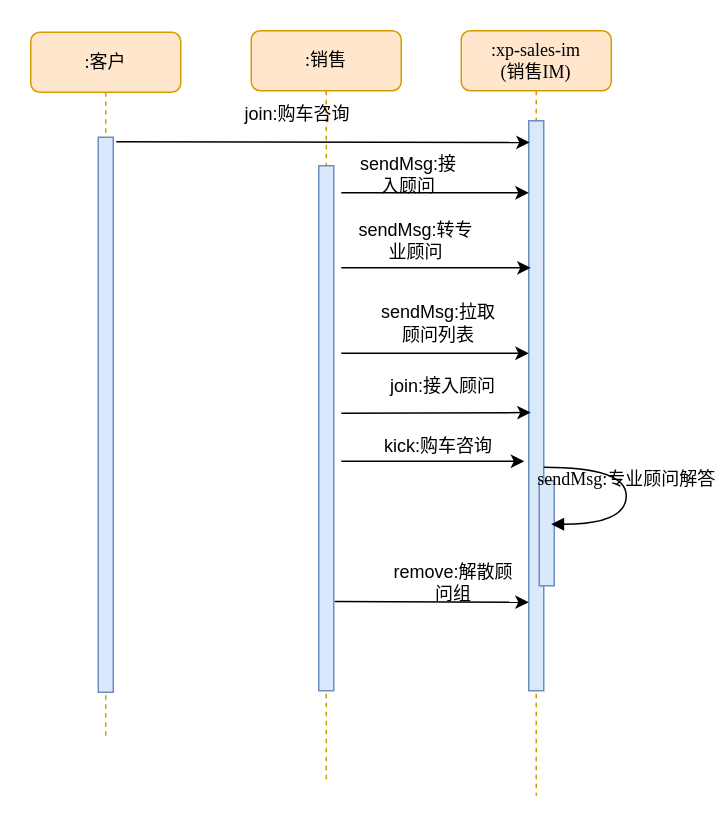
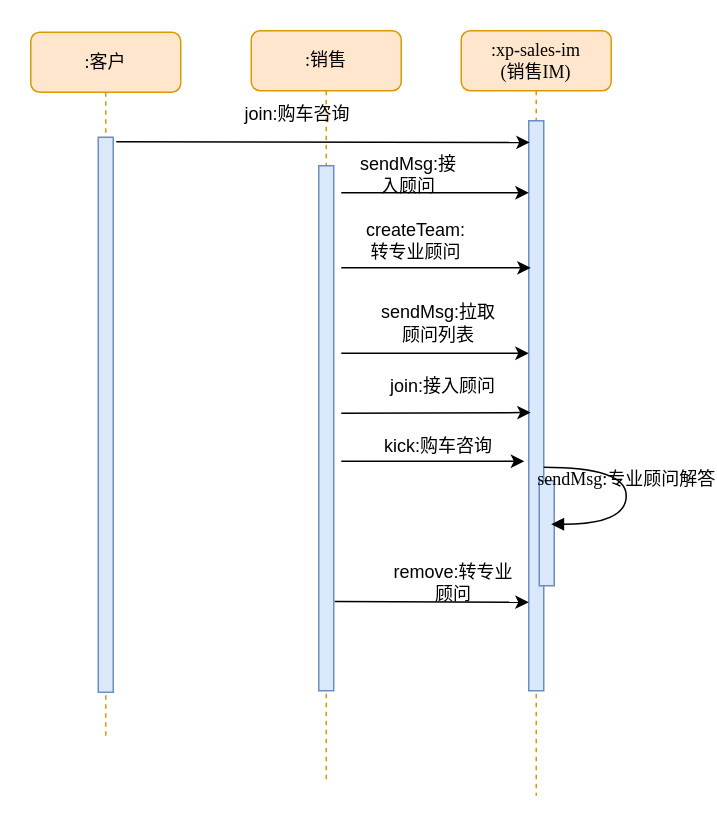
(416, 241) -> (416, 241)
(454, 583) -> (454, 583)
